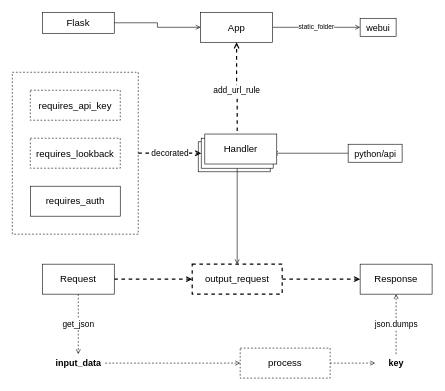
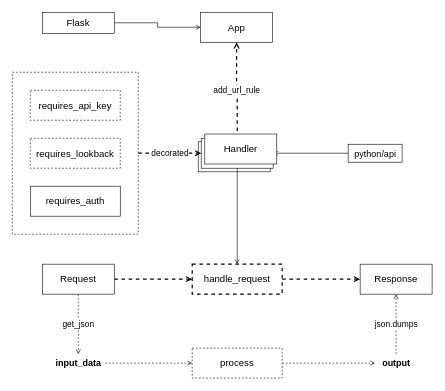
(316, 27) -> none
(378, 27) -> none
(237, 279) -> (237, 279)
(285, 363) -> (237, 363)
(397, 363) -> (397, 363)
